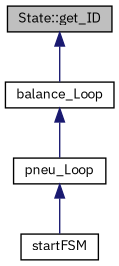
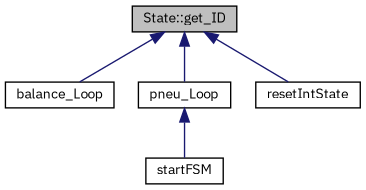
none -> (308, 95)
(60, 140) -> (185, 64)
